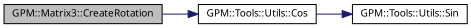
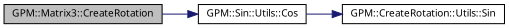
(257, 14) -> (252, 14)
(410, 14) -> (423, 14)
